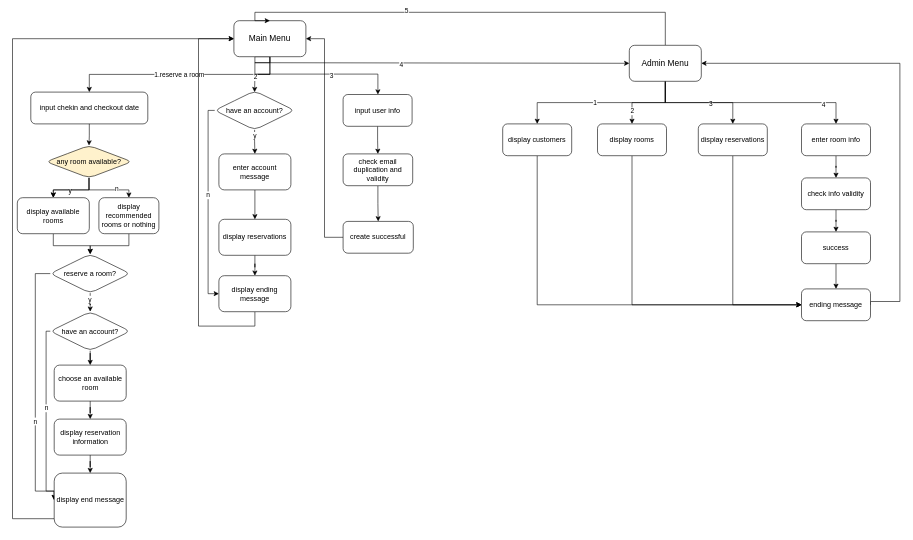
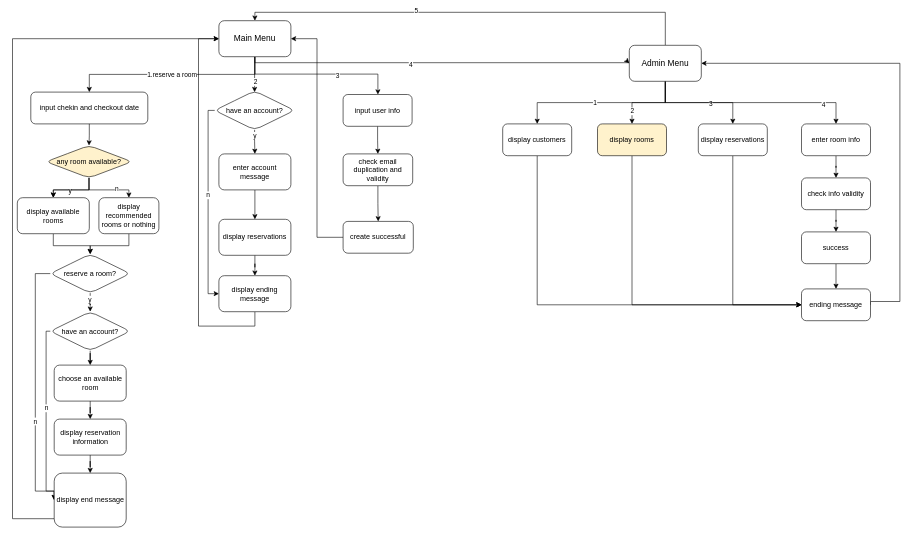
(270, 39) -> (255, 39)
(632, 140) -> (632, 140)
